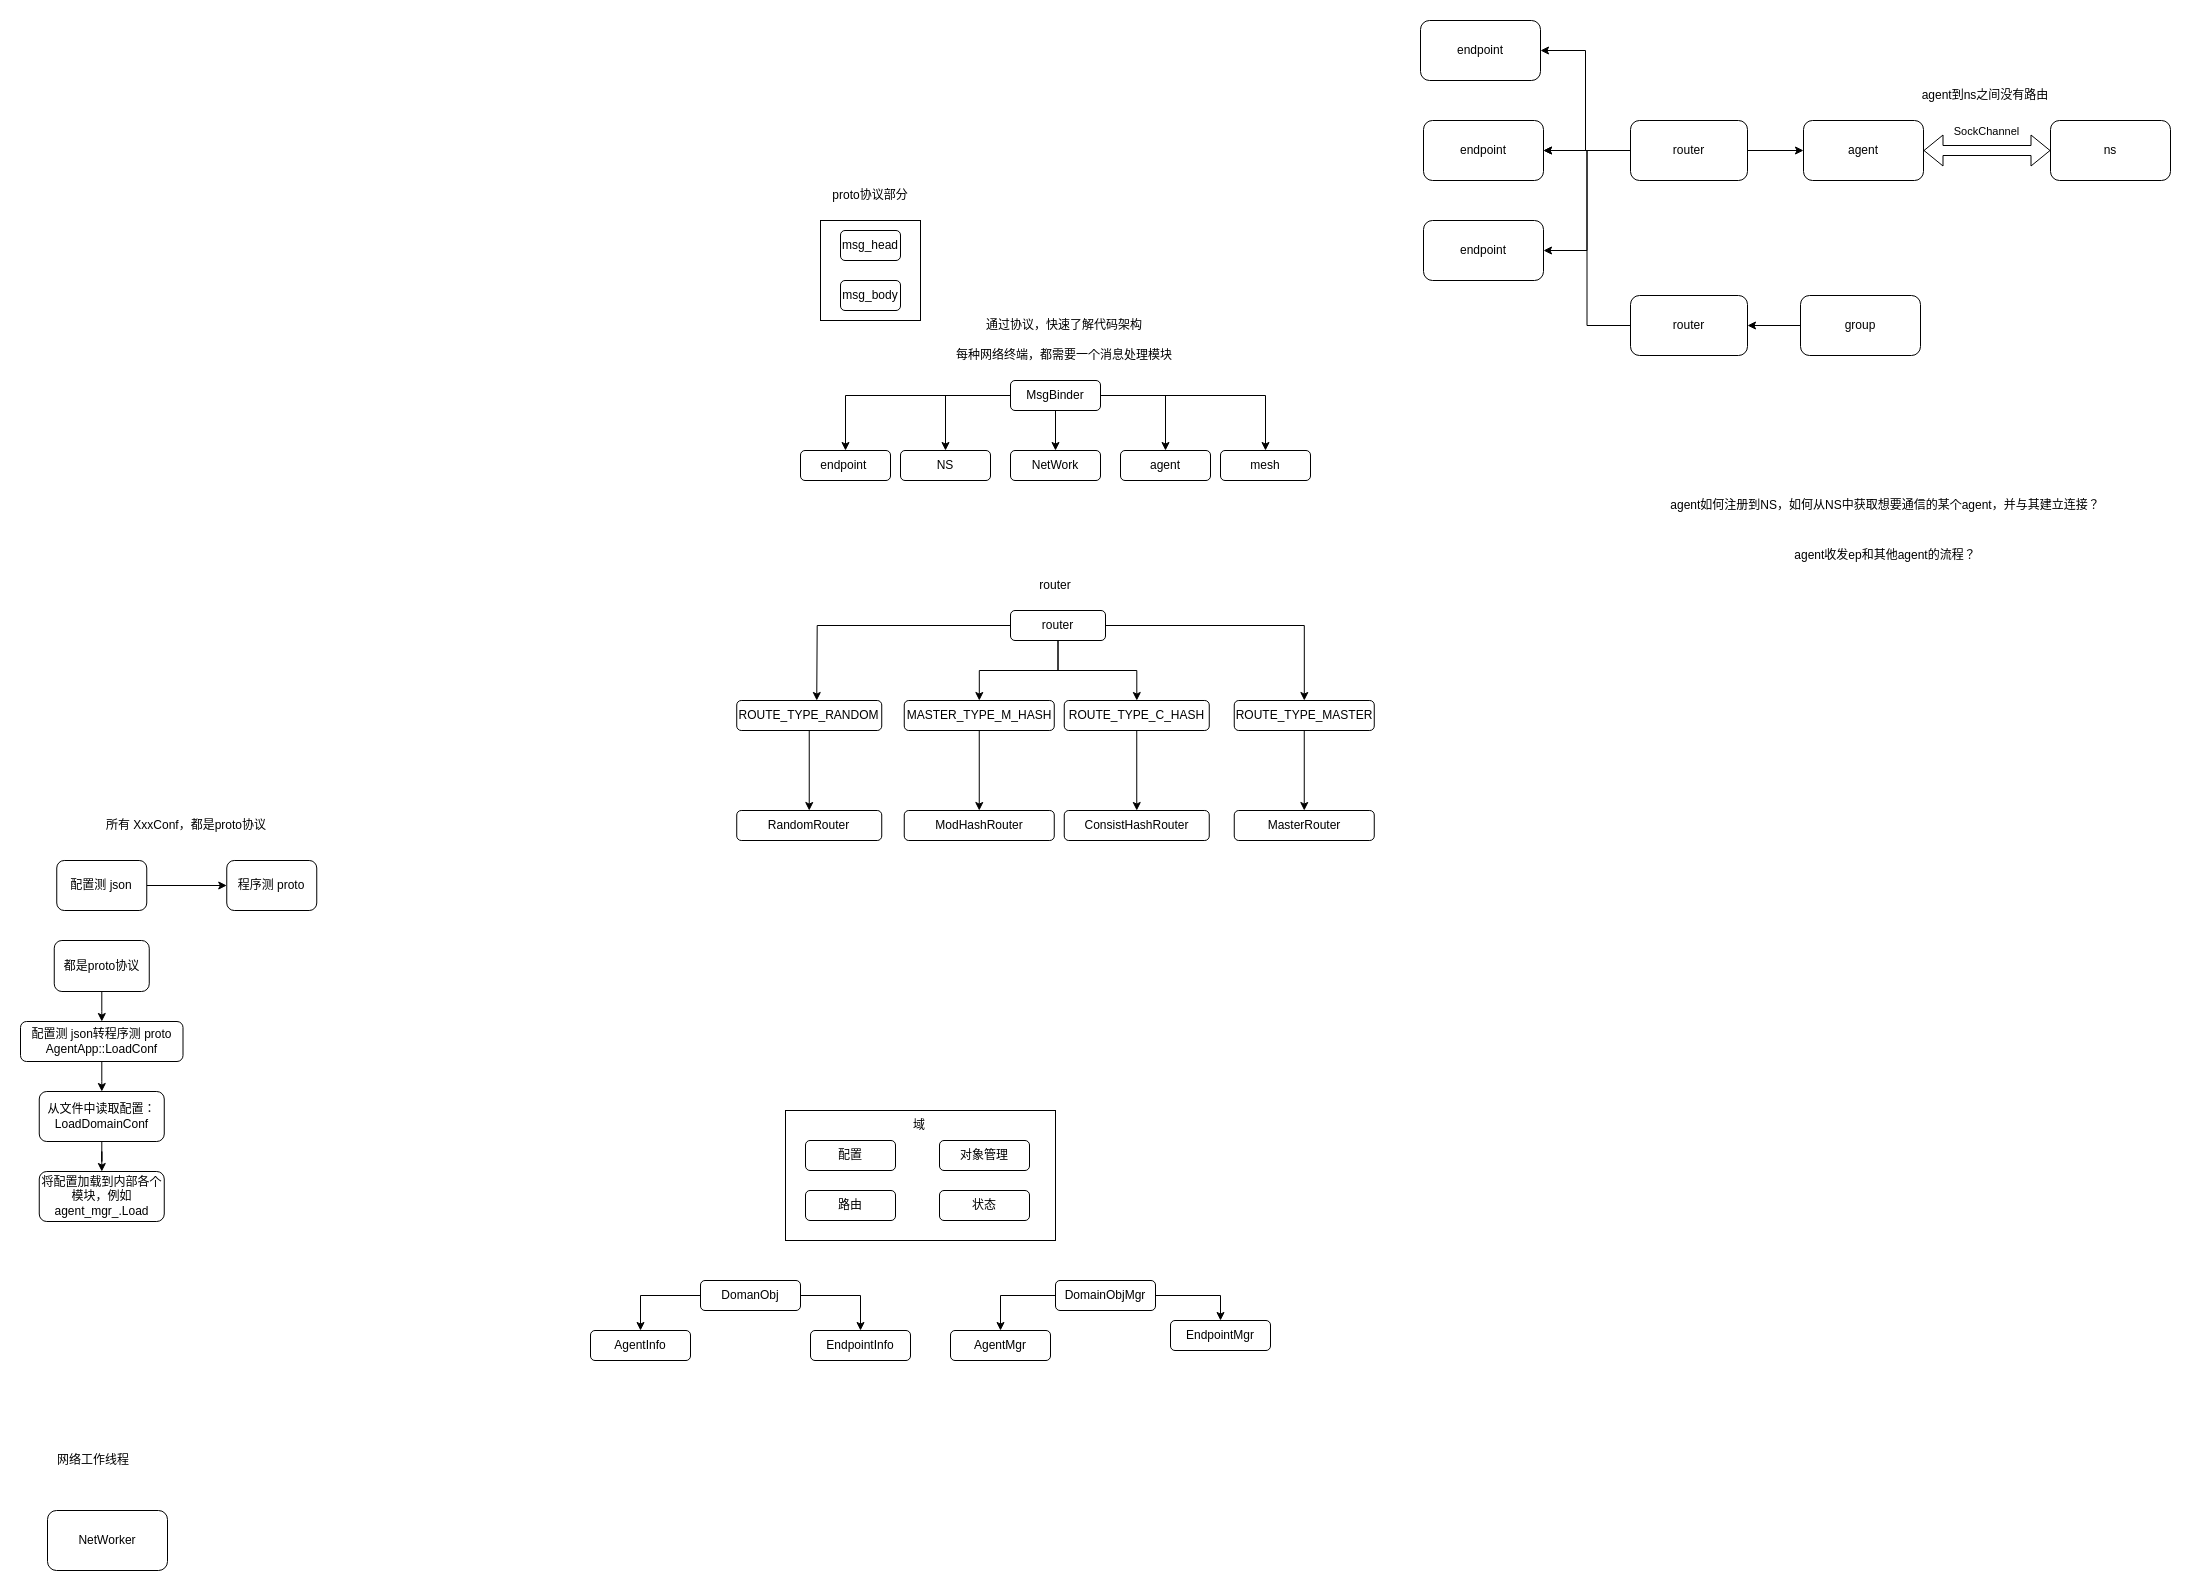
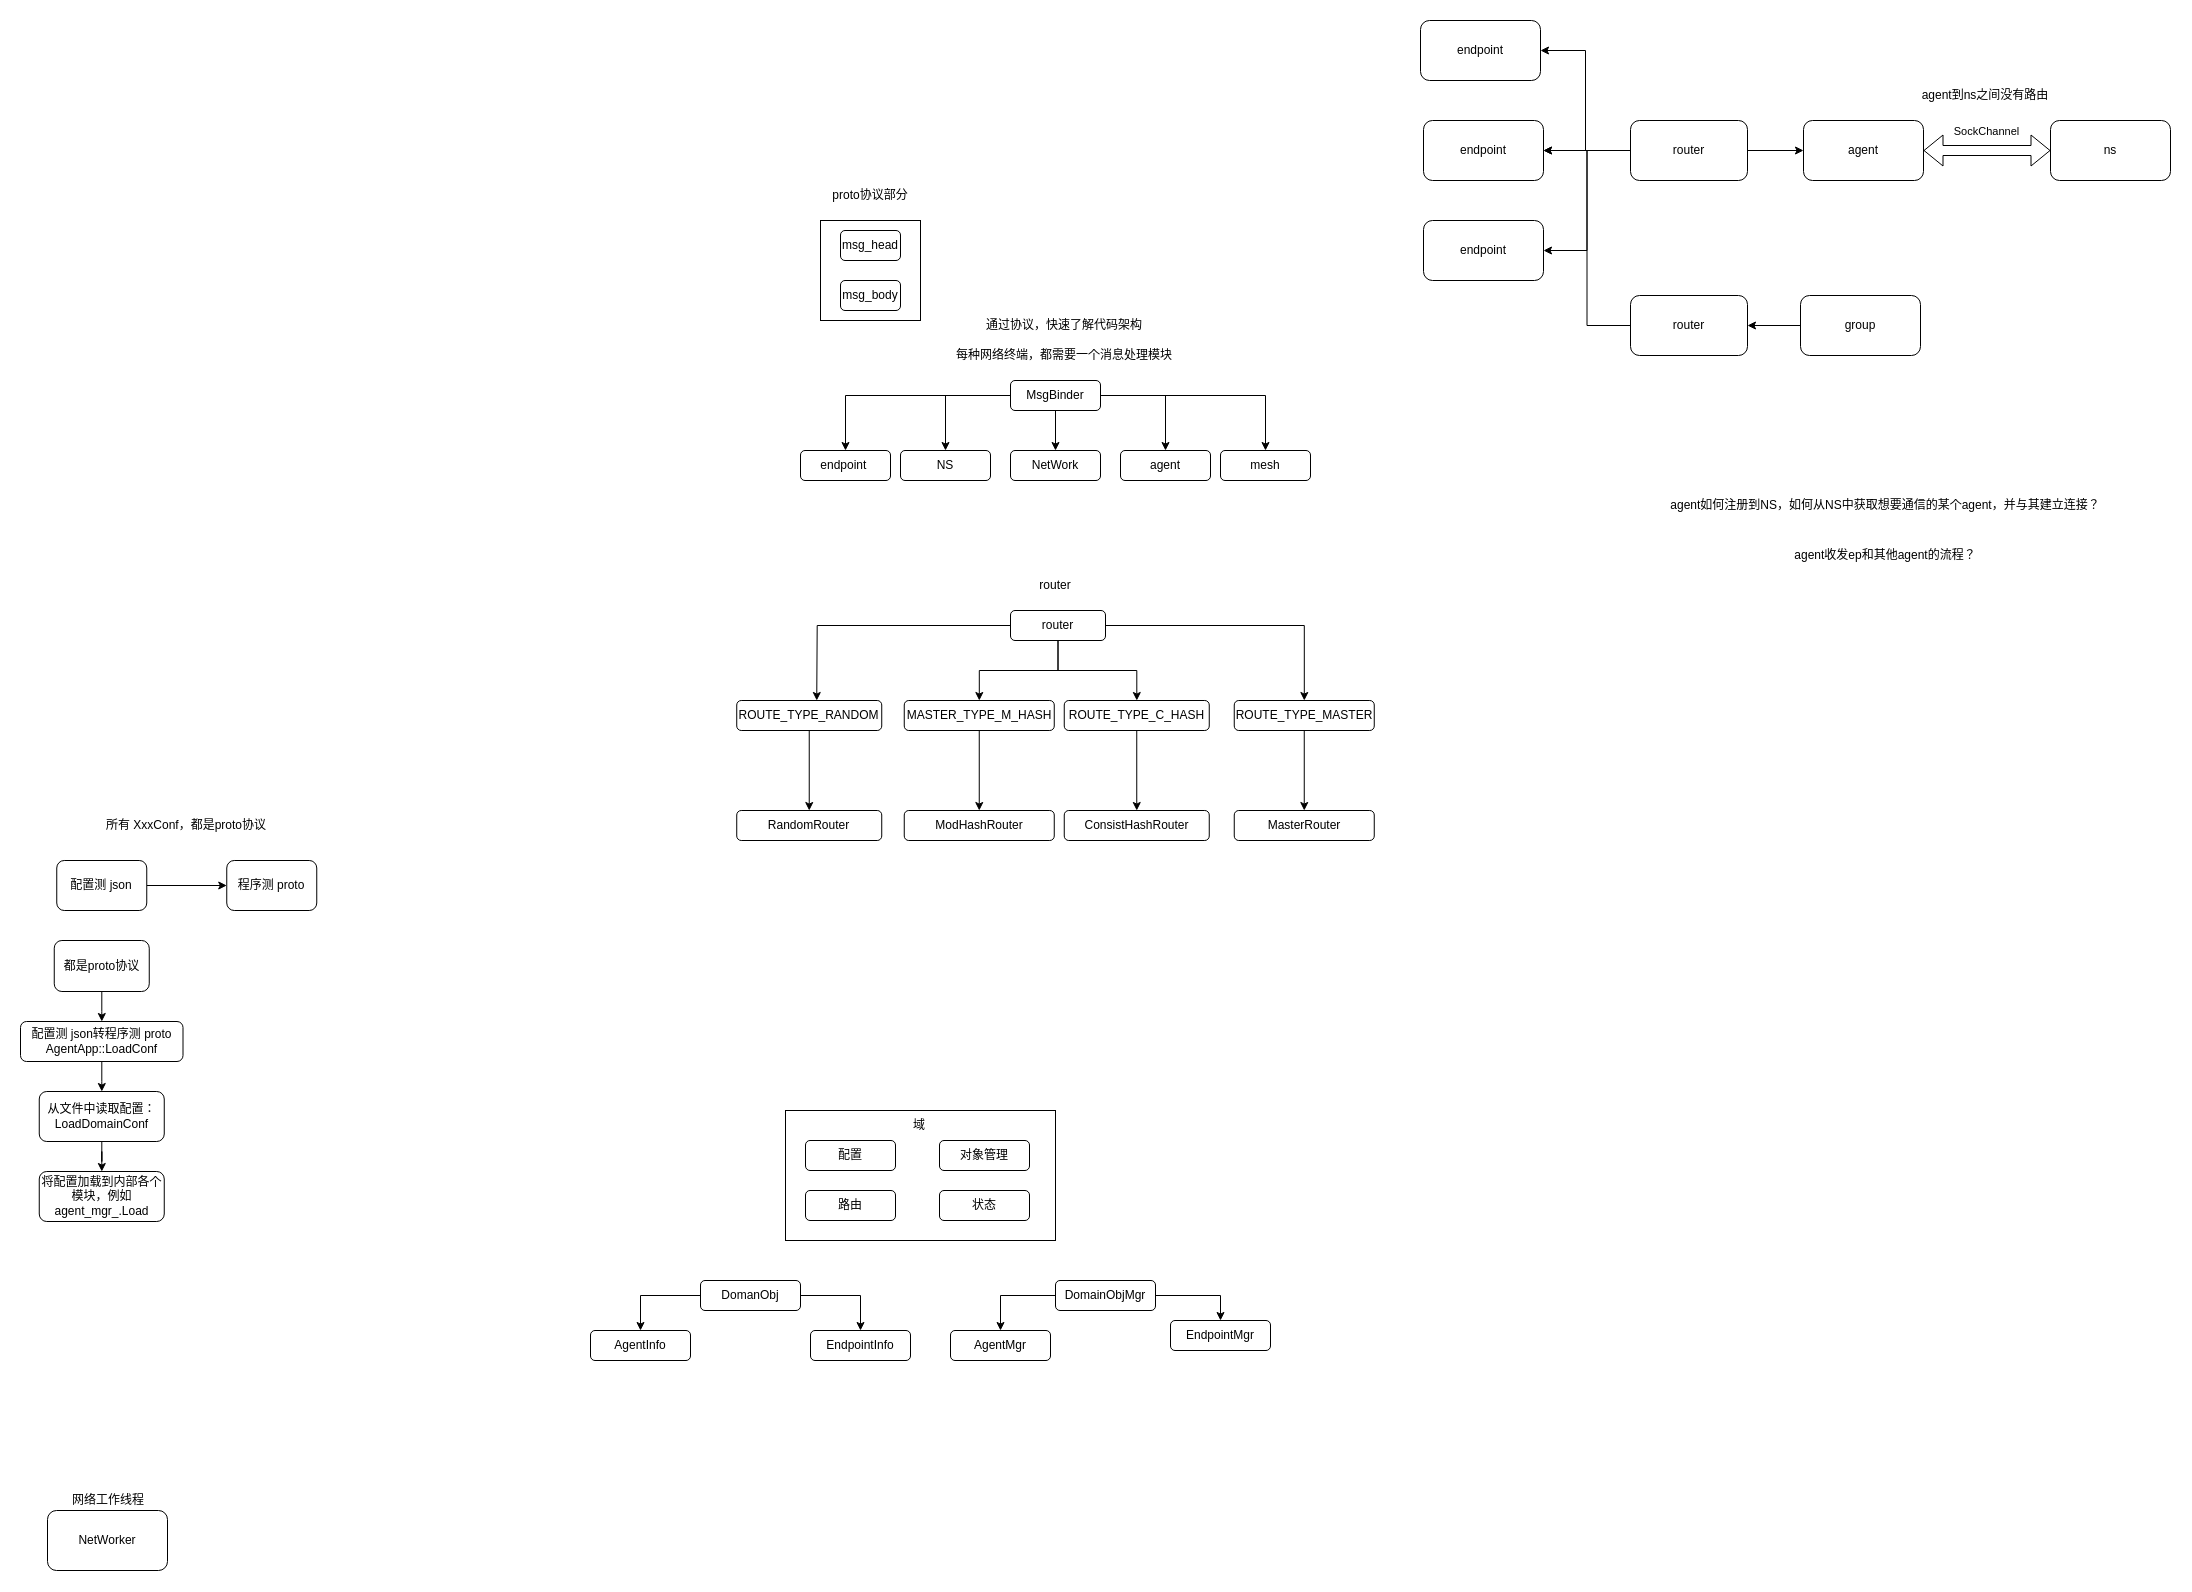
(93, 1461) -> (108, 1501)
